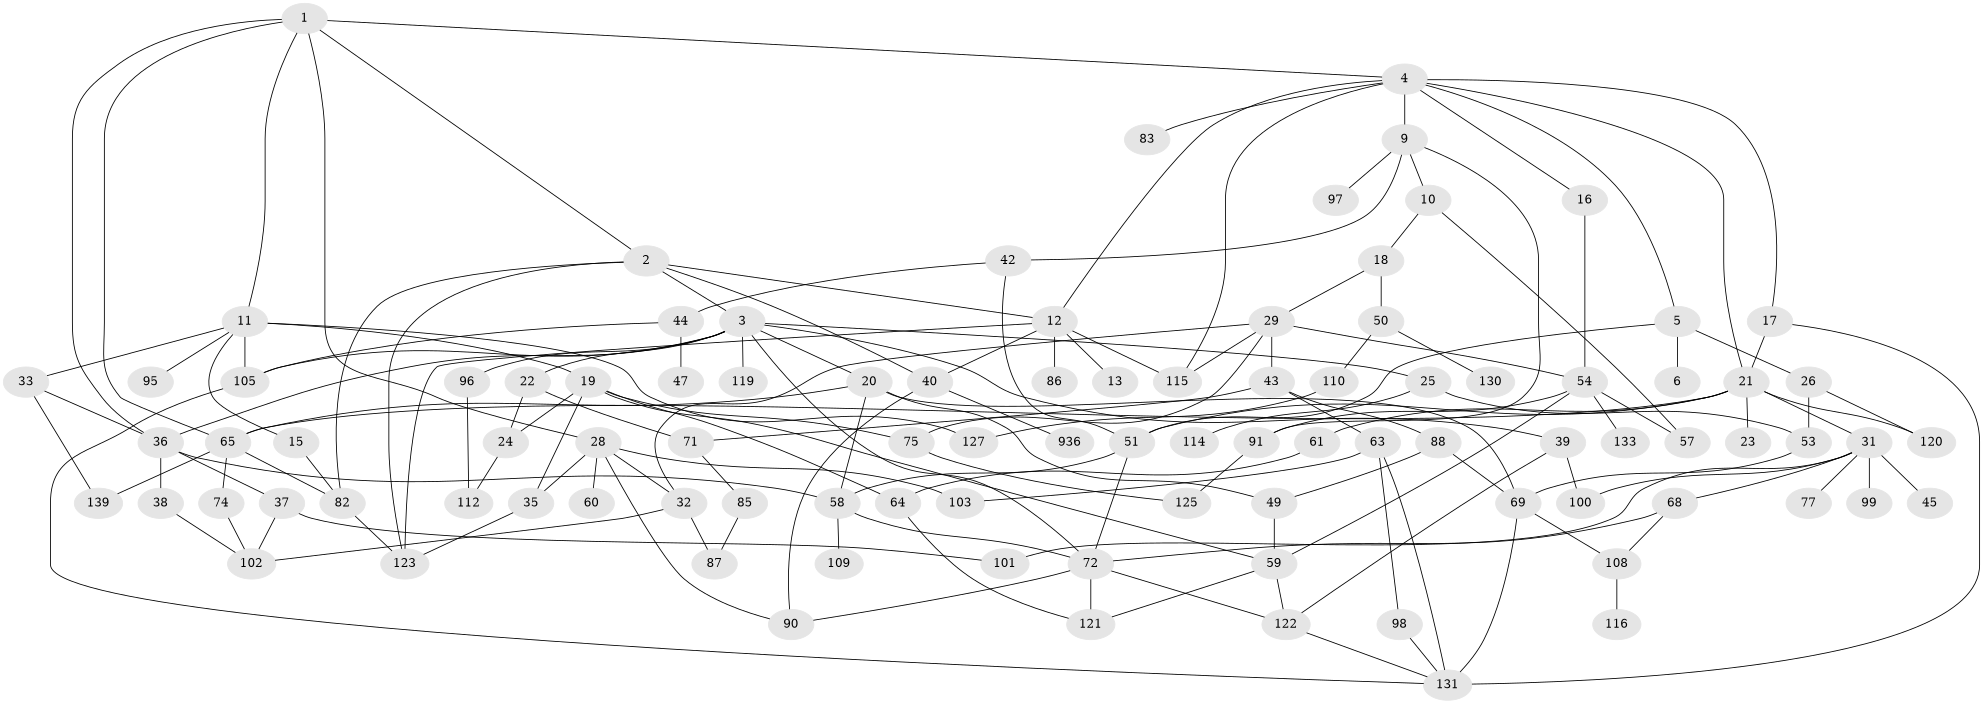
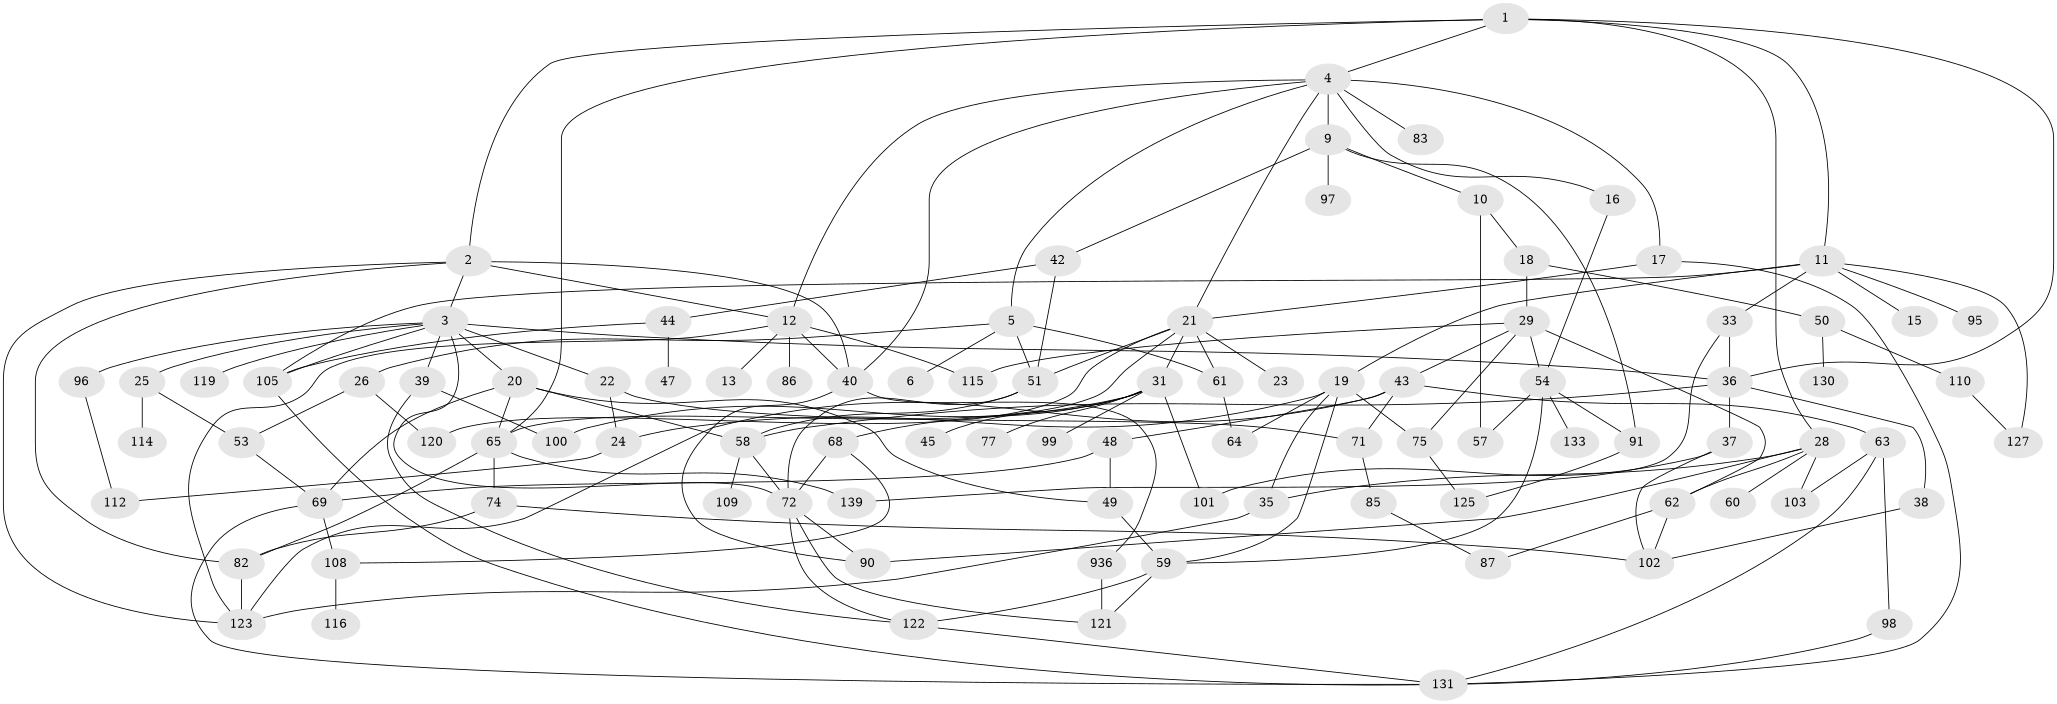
(1228, 183) -> (1010, 135)
none -> (1111, 343)
none -> (881, 403)
(1438, 443) -> (1110, 443)
(317, 471) -> (367, 533)
(684, 503) -> (1672, 503)
(979, 583) -> (1102, 594)
